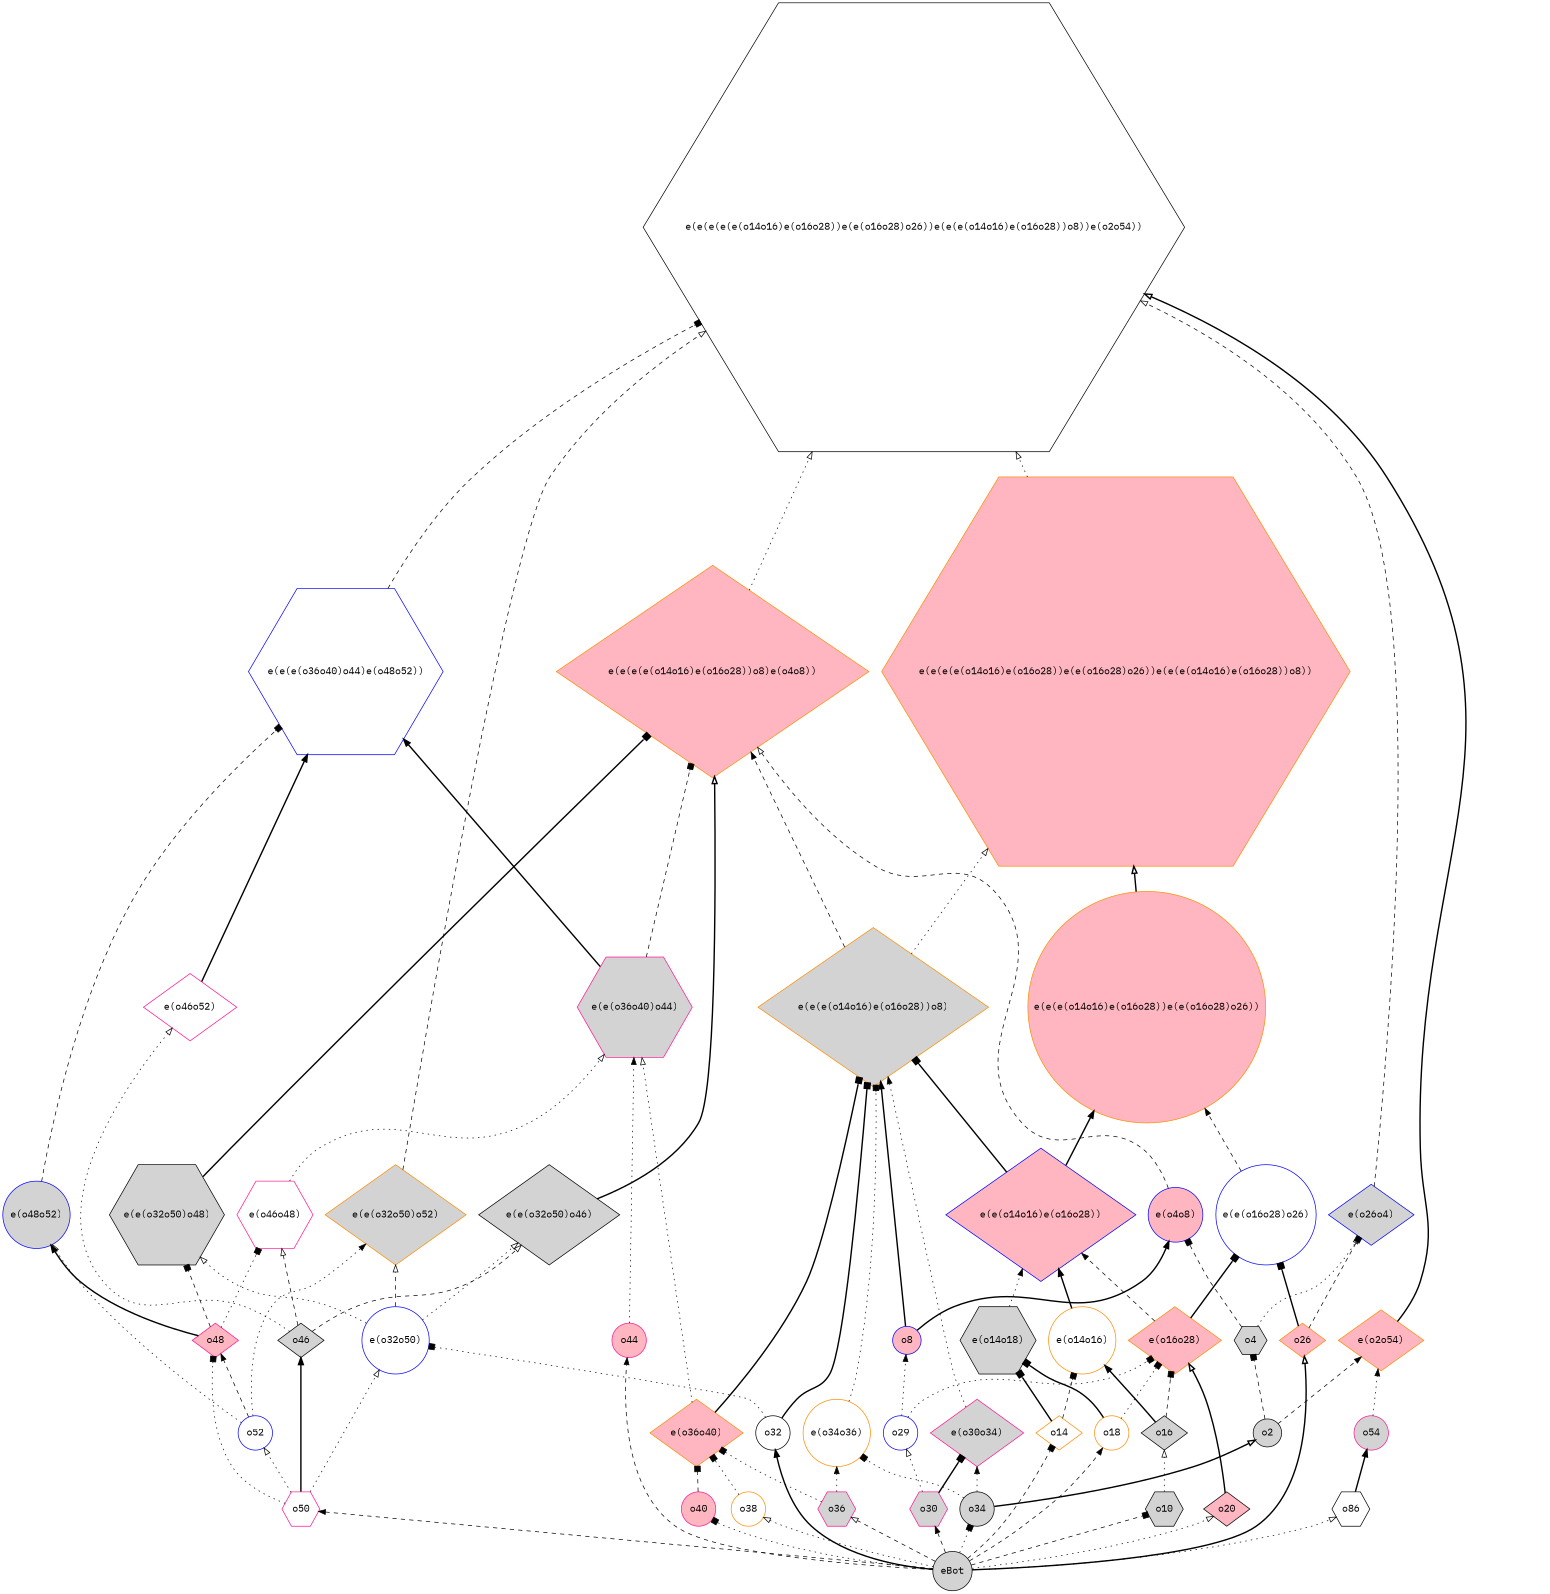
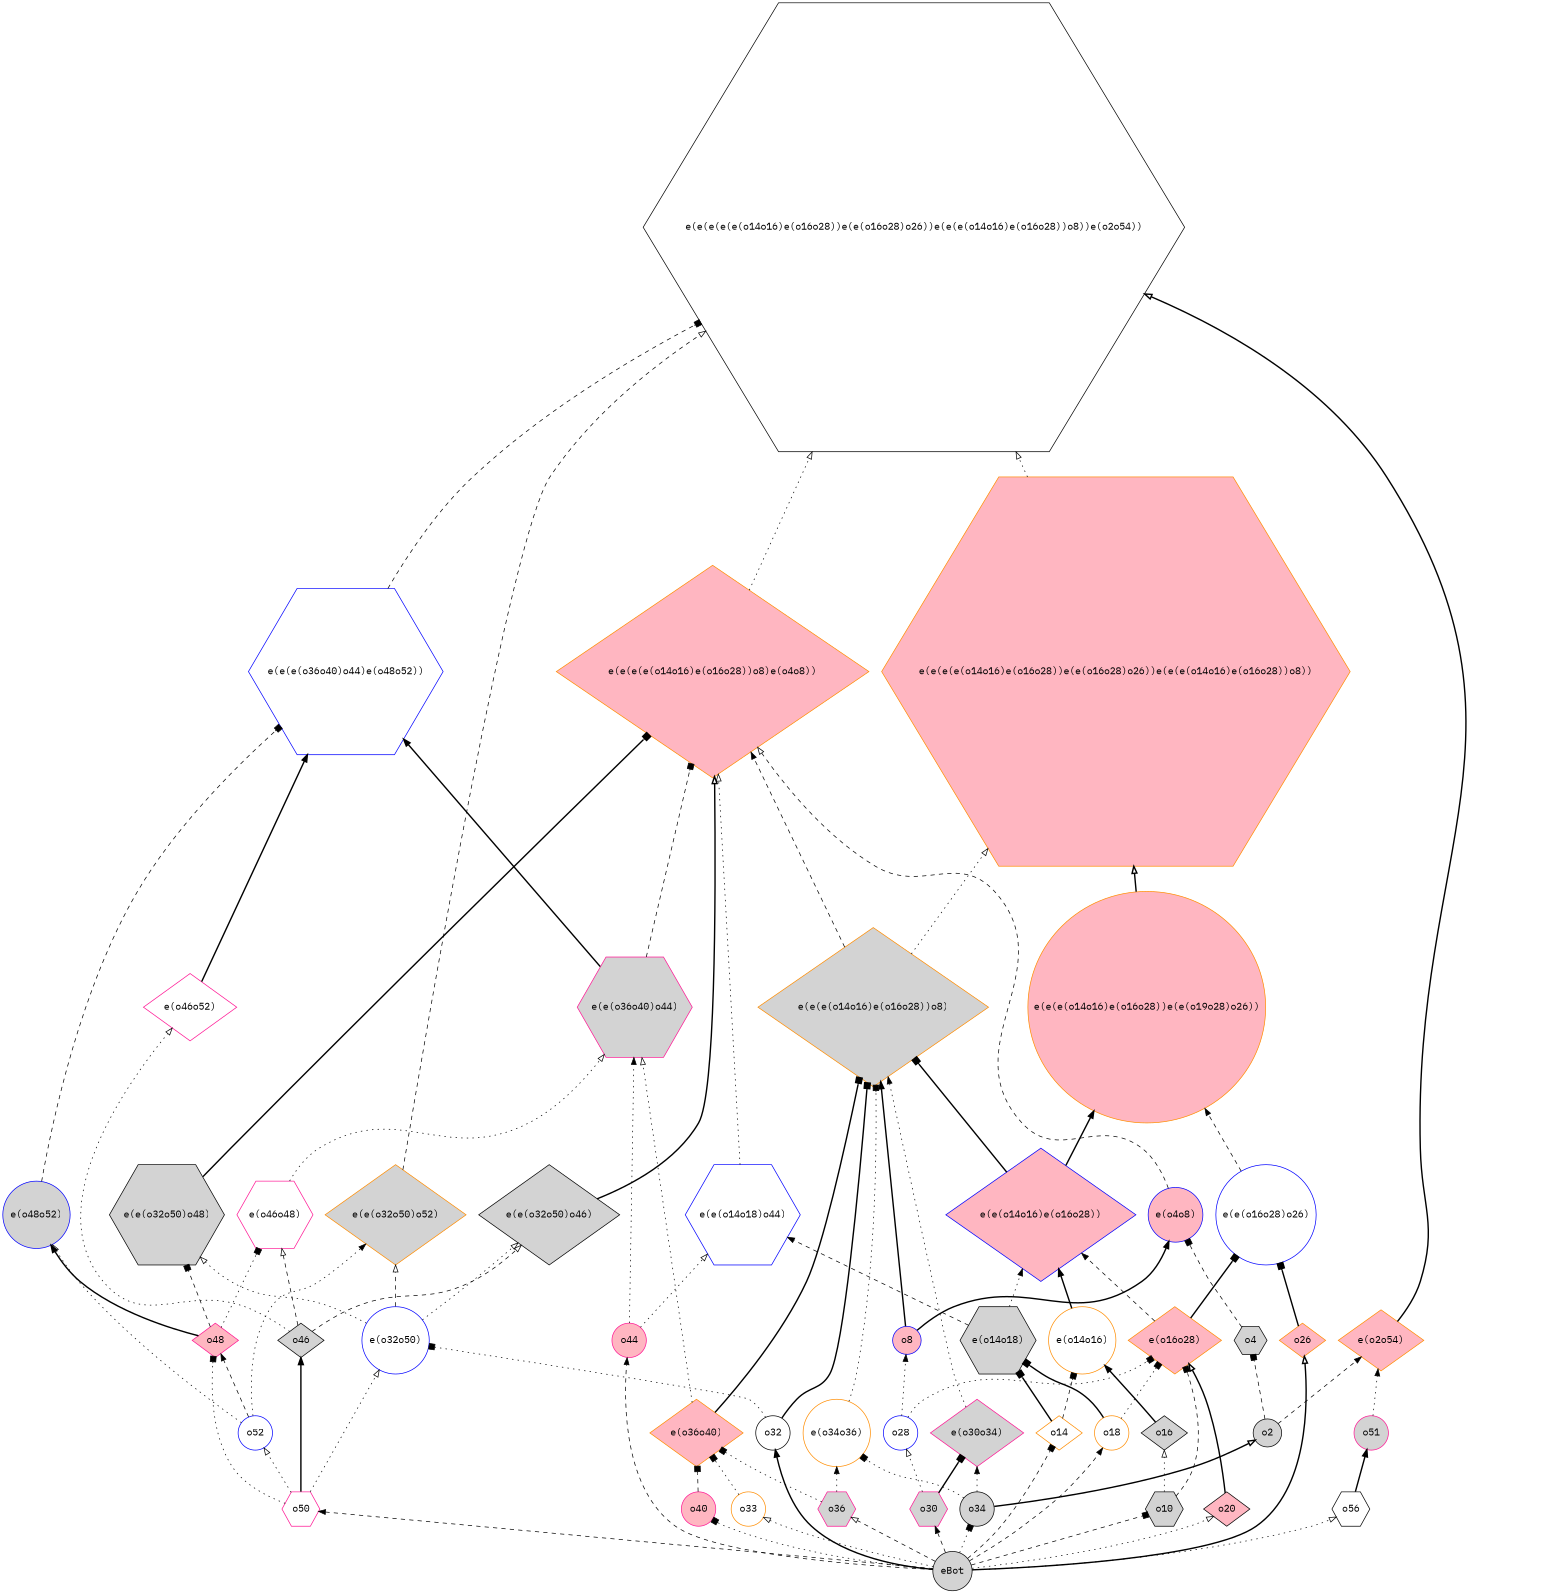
(1147, 1007) -> (1147, 1007)
none -> (743, 1215)
(1371, 1215) -> none
(1168, 1398) -> (1198, 1437)
(901, 1433) -> (901, 1433)
(1371, 1433) -> (1371, 1433)
(748, 1509) -> (748, 1509)
(1351, 1509) -> (1351, 1509)
